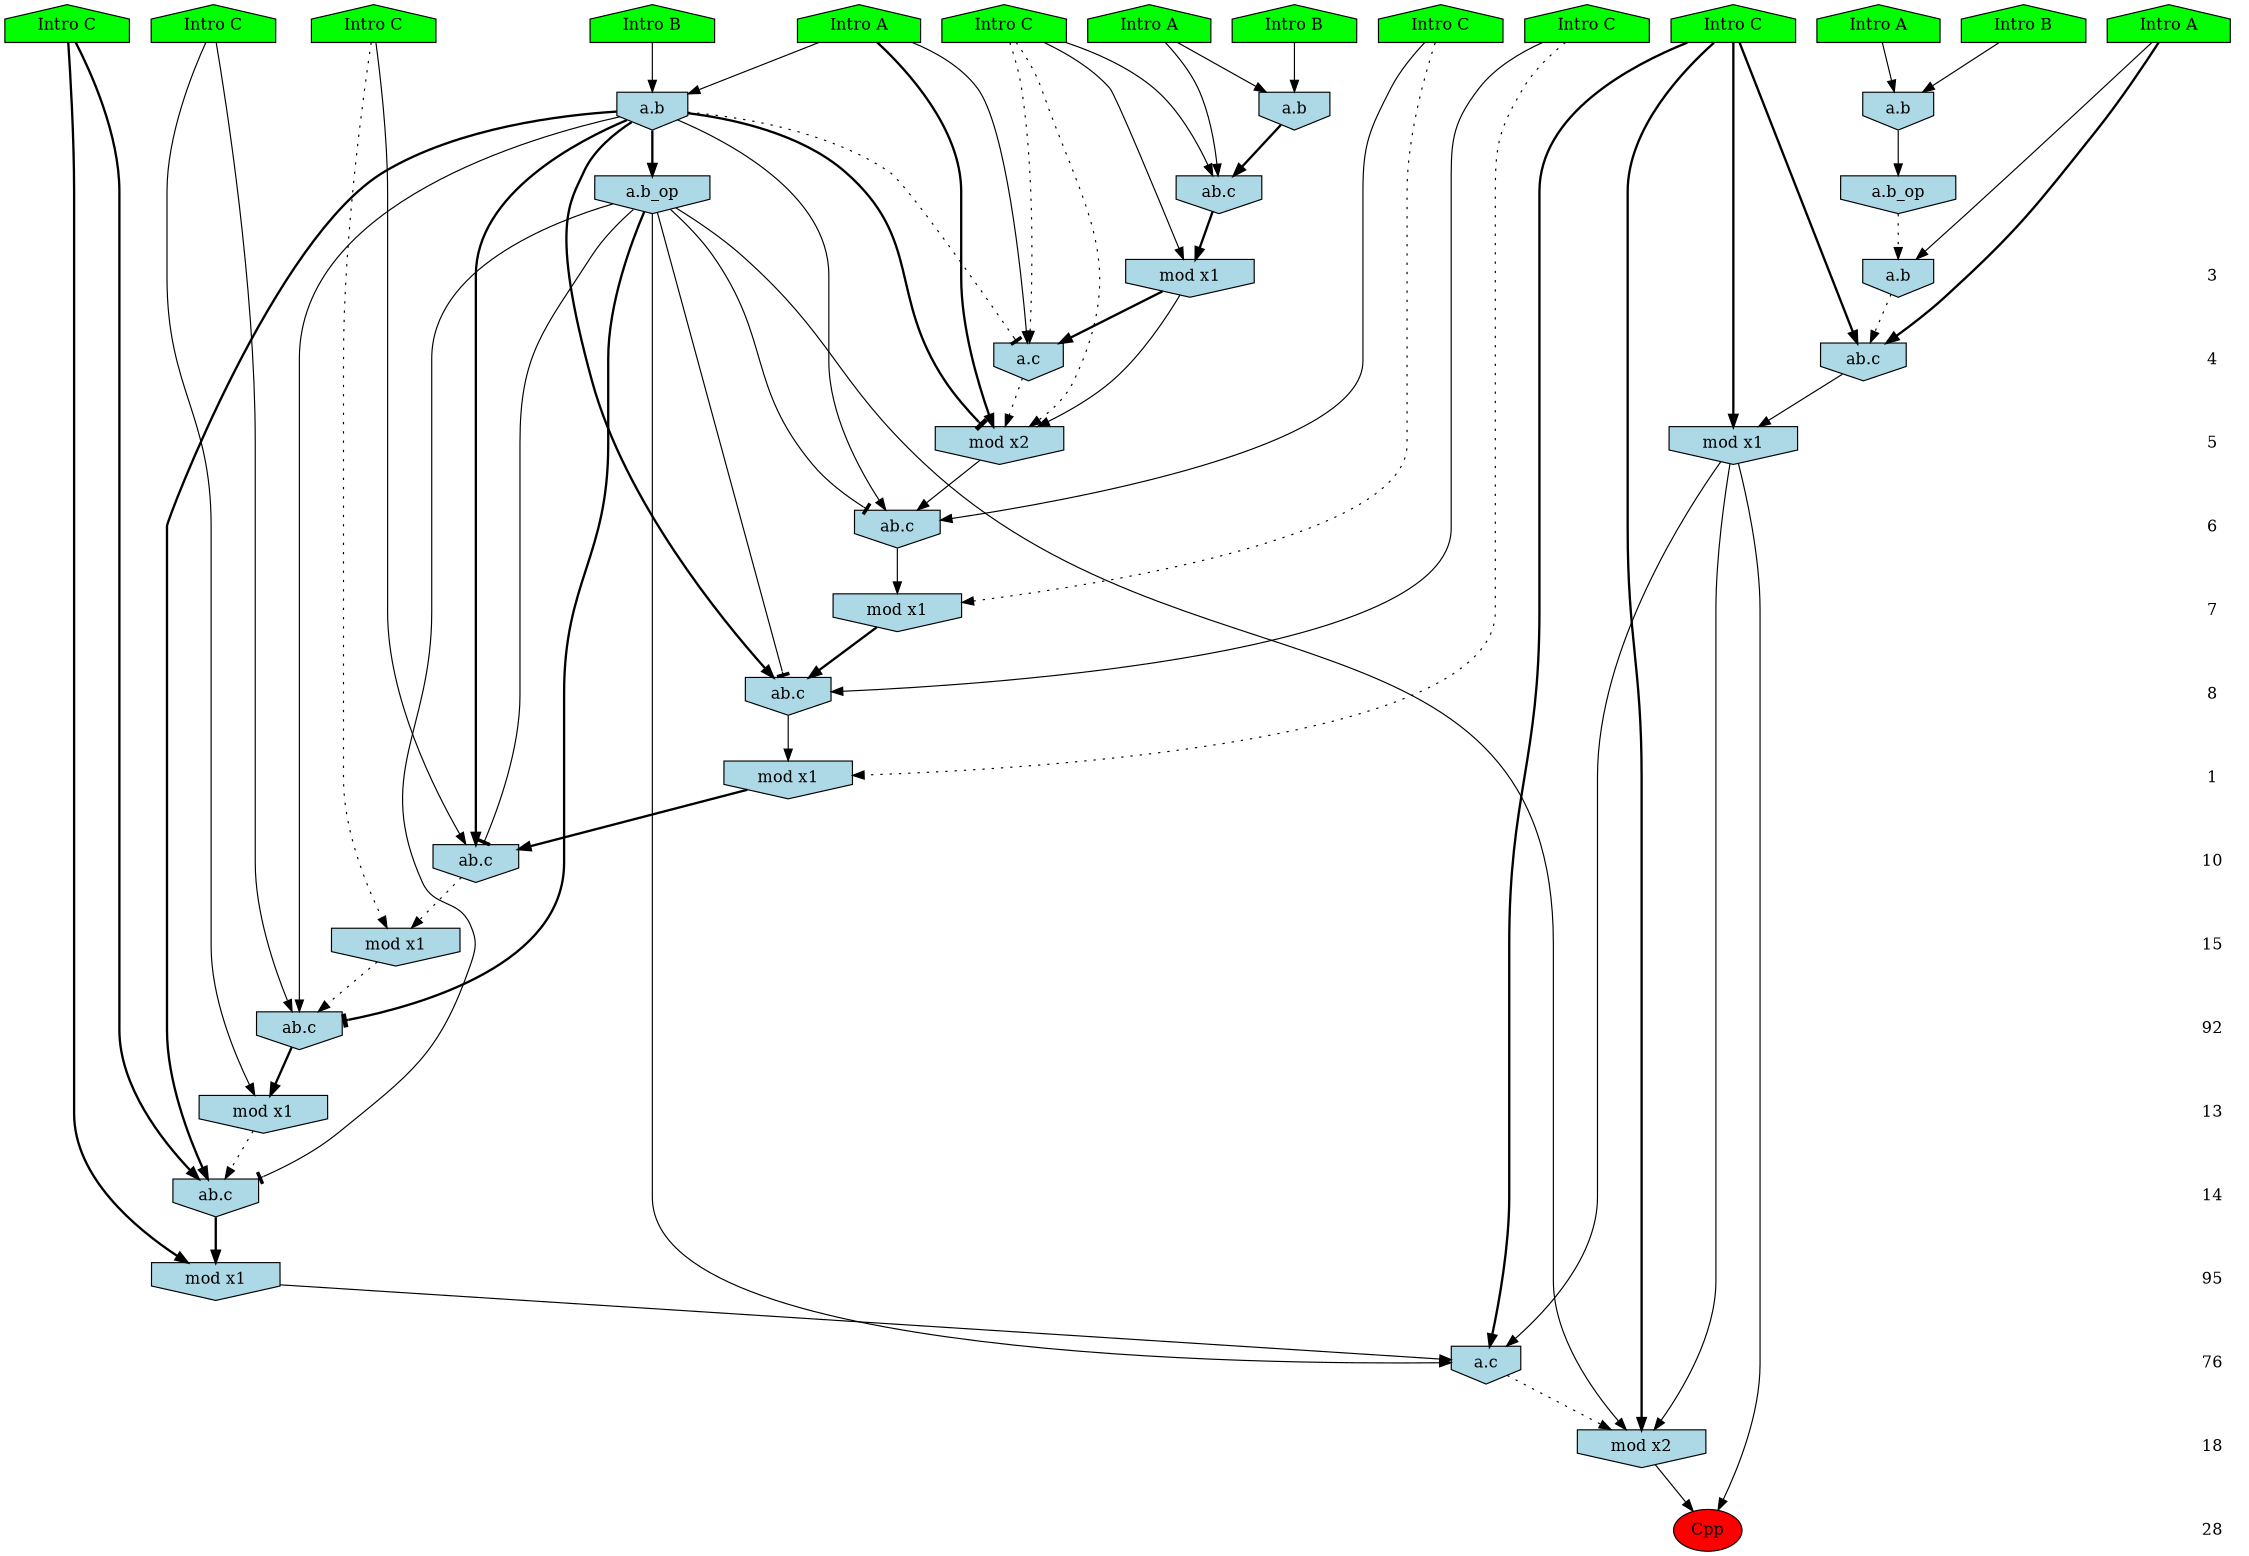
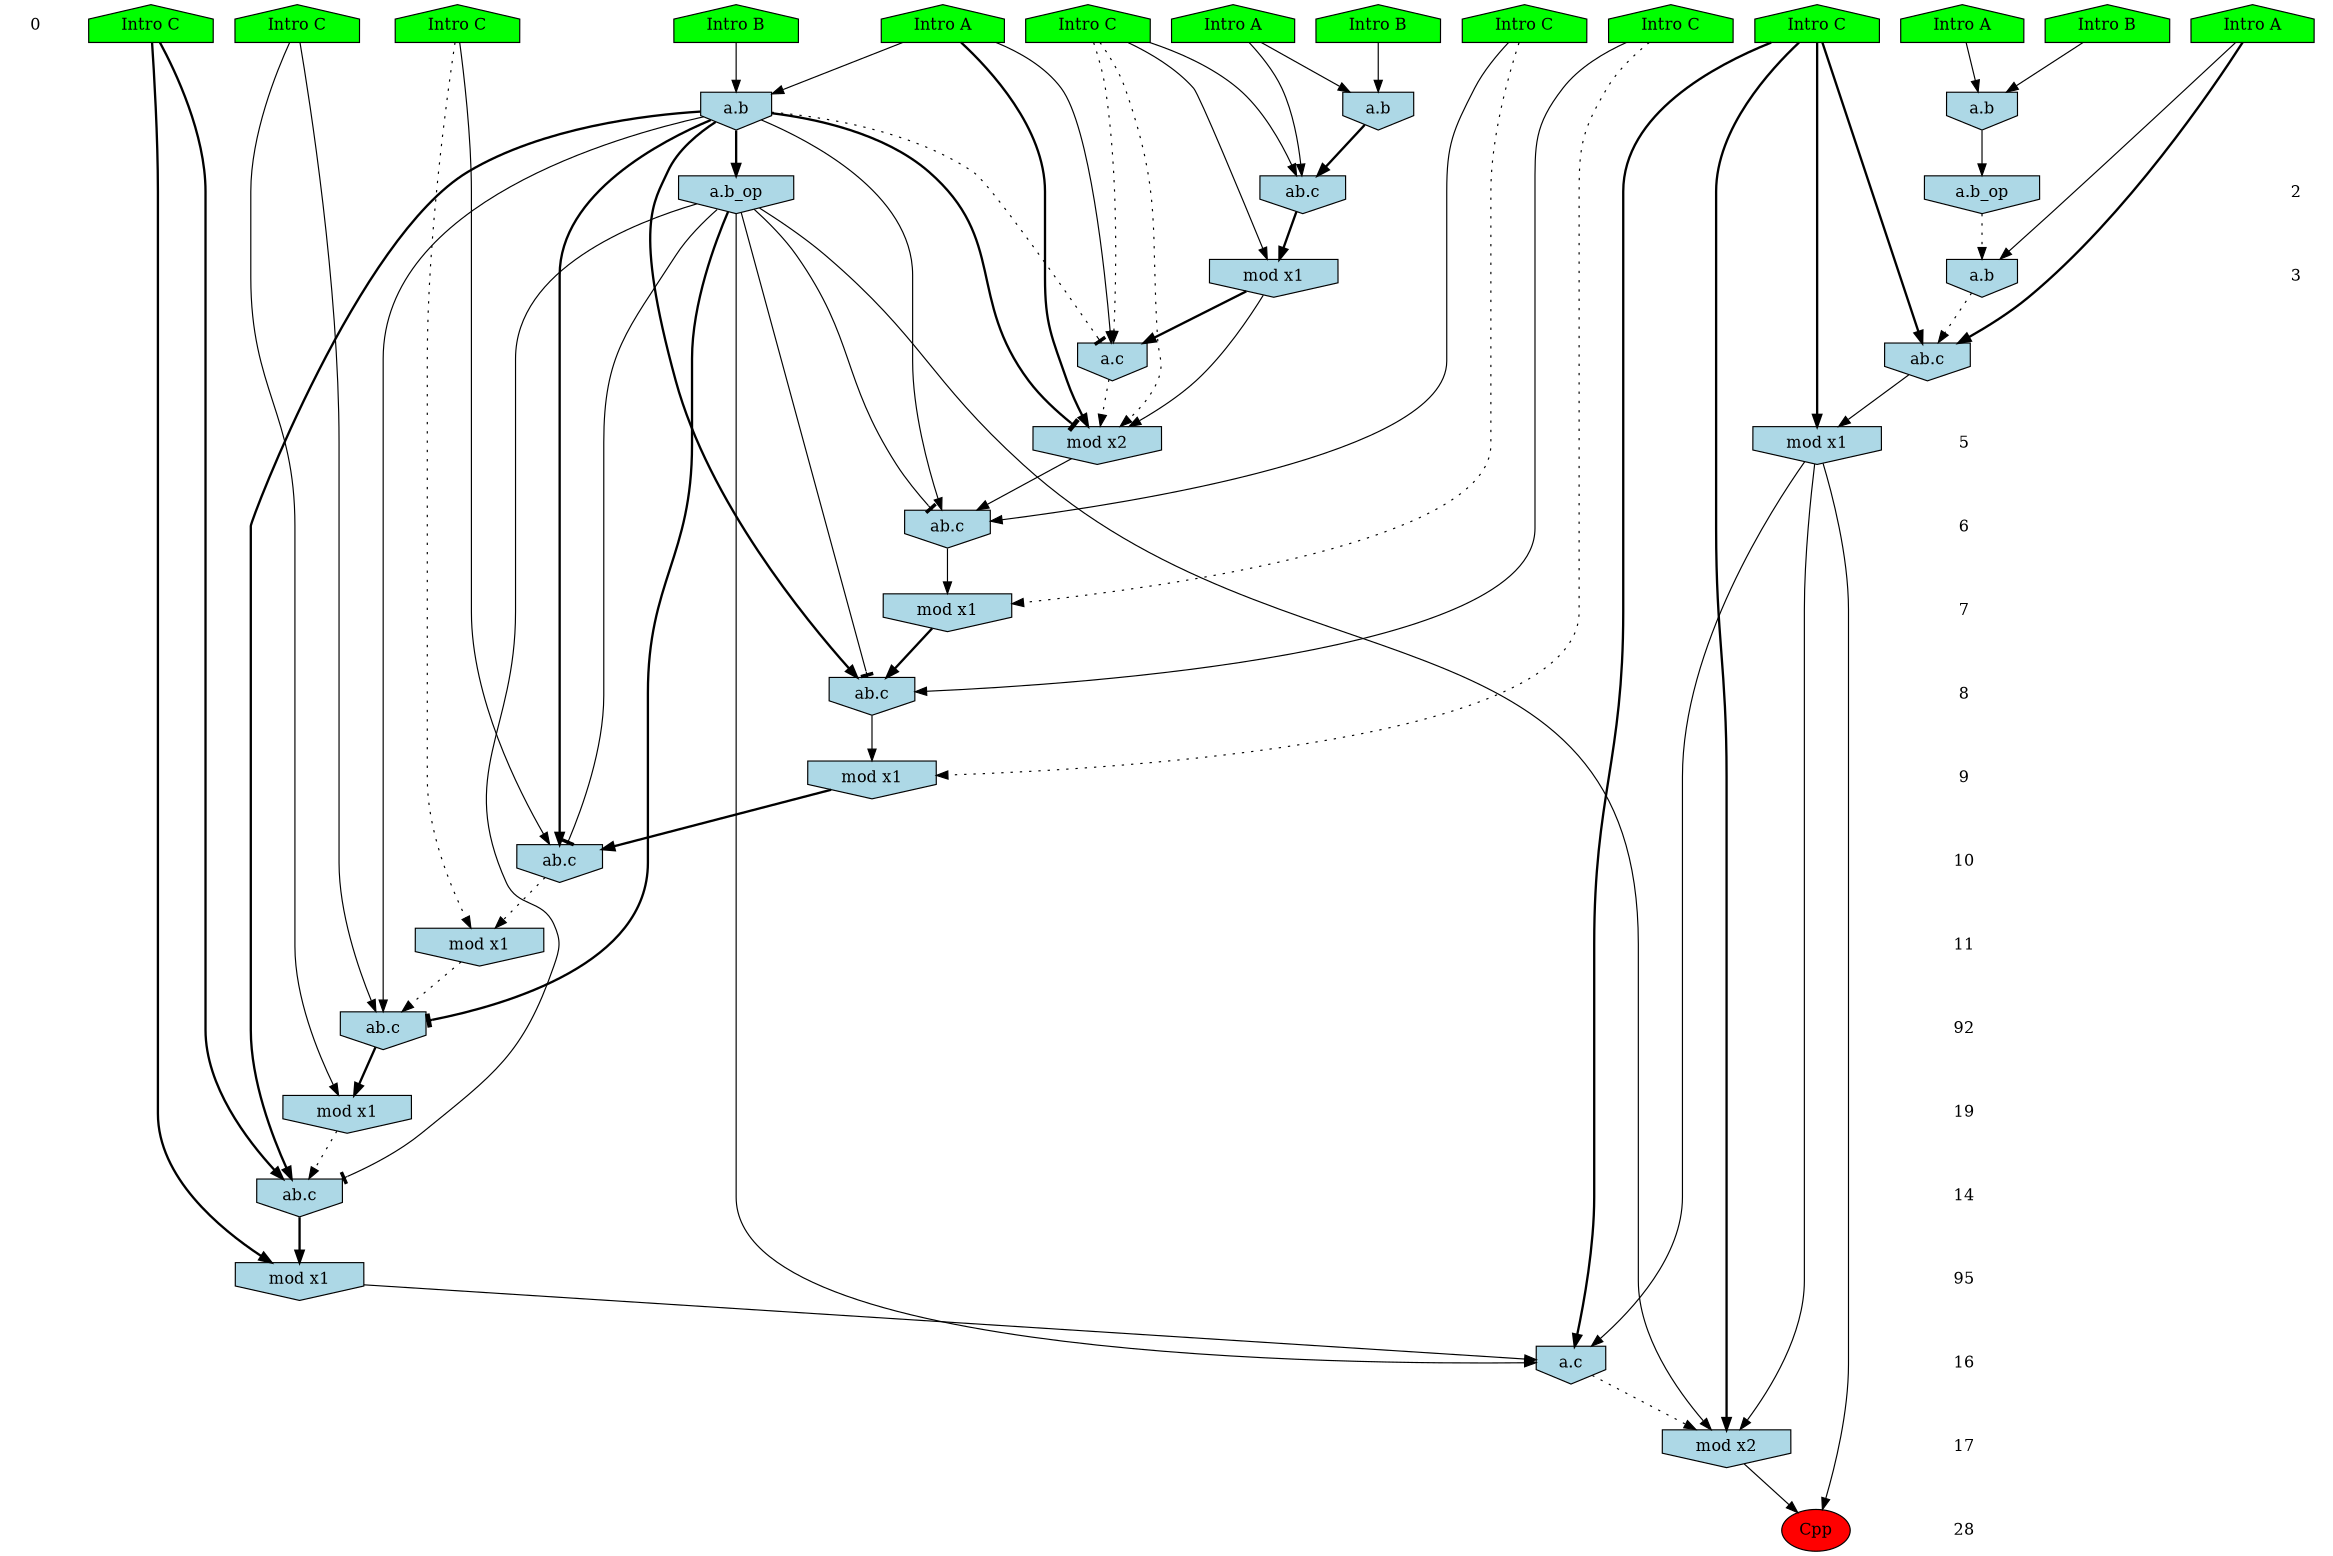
none -> (36, 26)
none -> (2297, 193)
(2213, 360) -> none
(2213, 778) -> (1965, 778)
(2213, 945) -> (1965, 945)
(2213, 1112) -> (1965, 1112)
(2213, 1363) -> (1965, 1363)
(2213, 1447) -> (1965, 1447)
